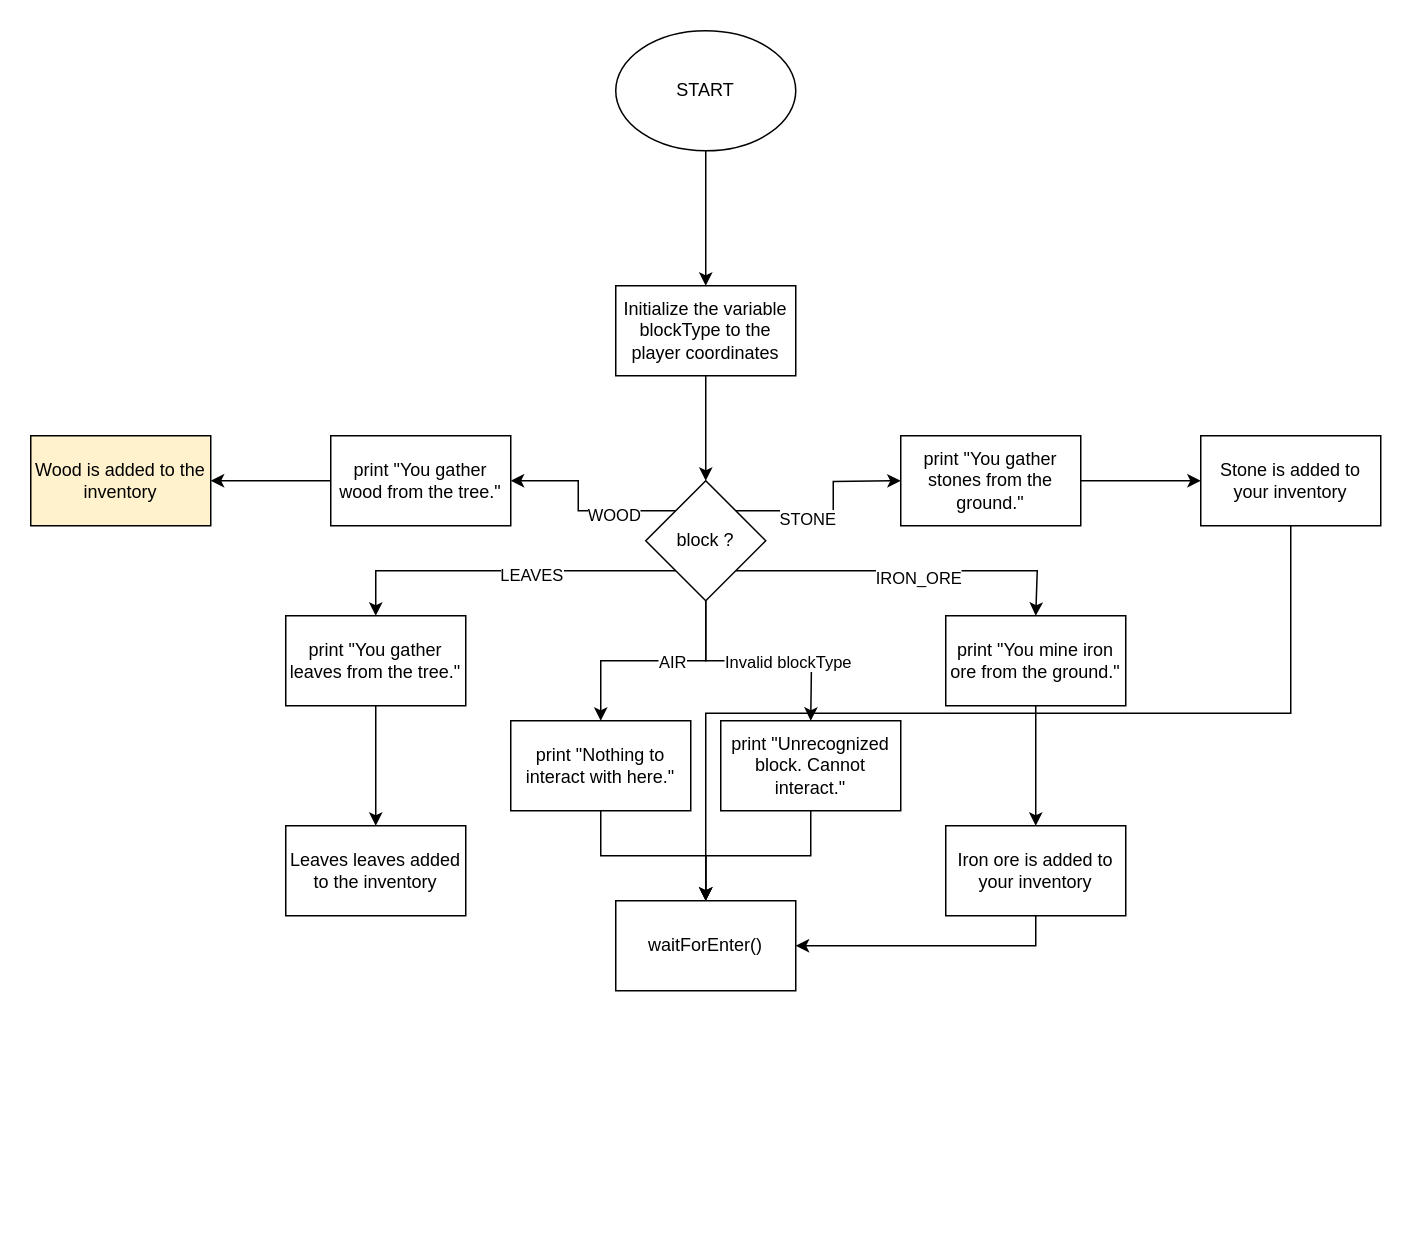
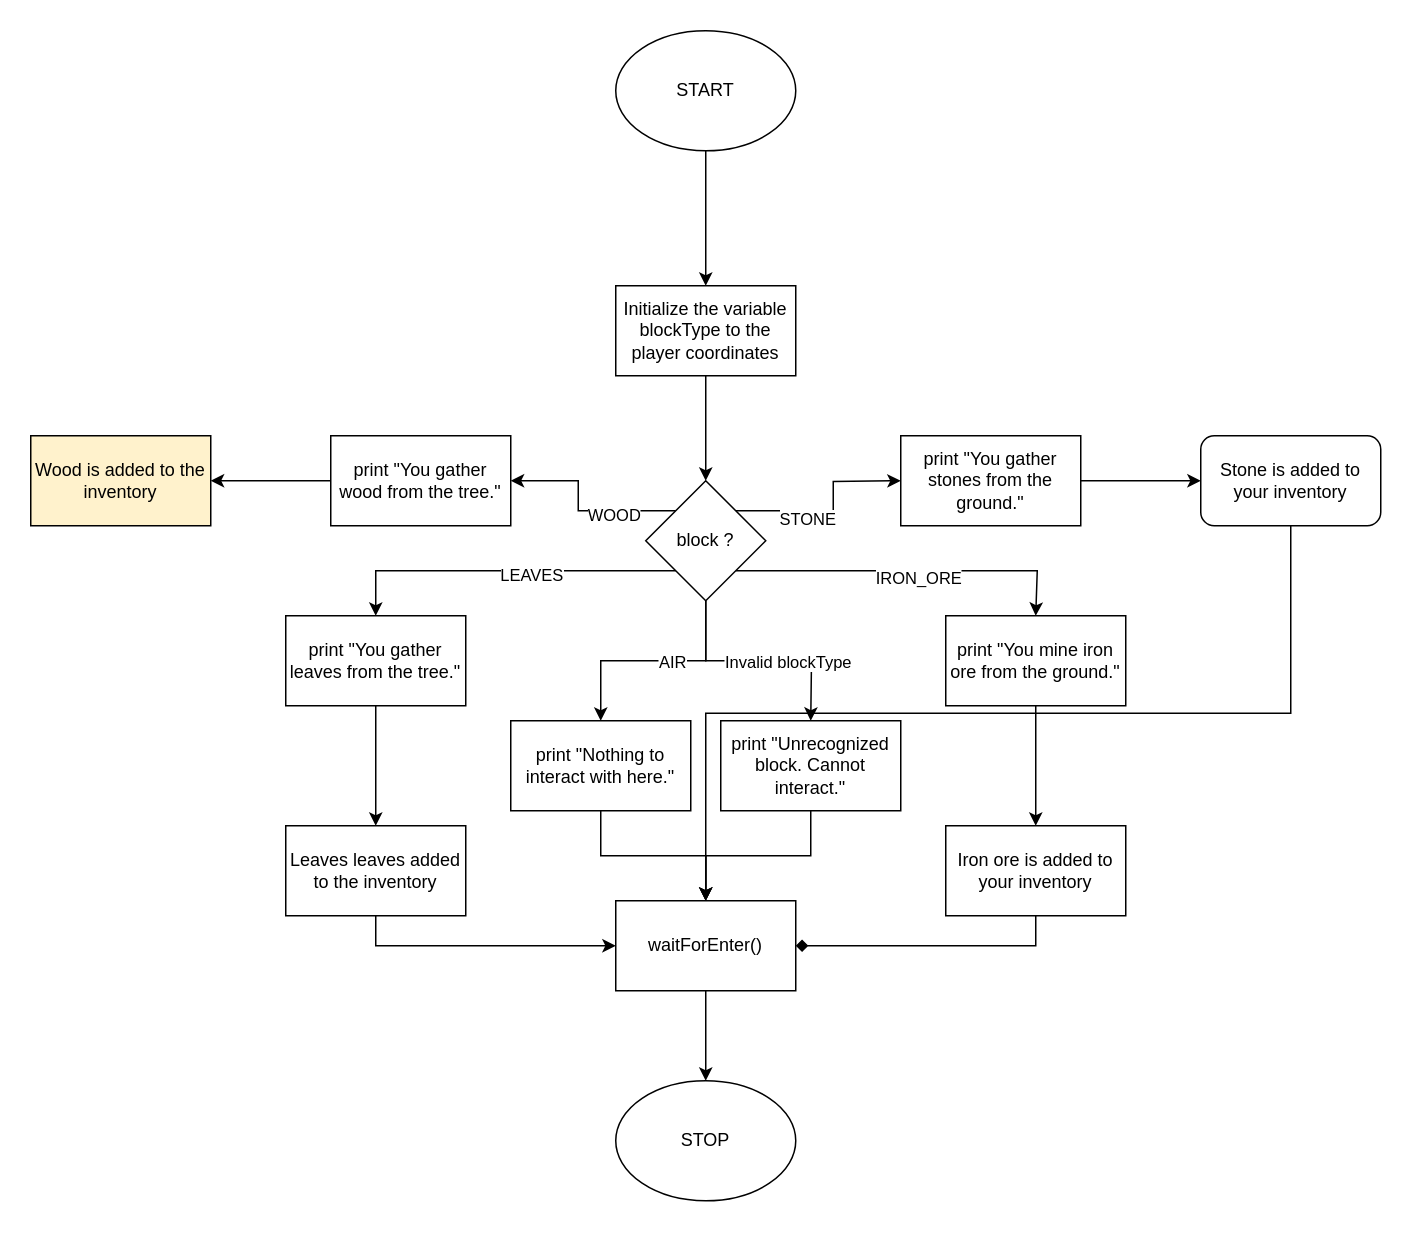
(1291, 481) -> (1291, 481)
none -> (476, 946)
(807, 946) -> (808, 946)
none -> (706, 1031)
none -> (706, 1141)
